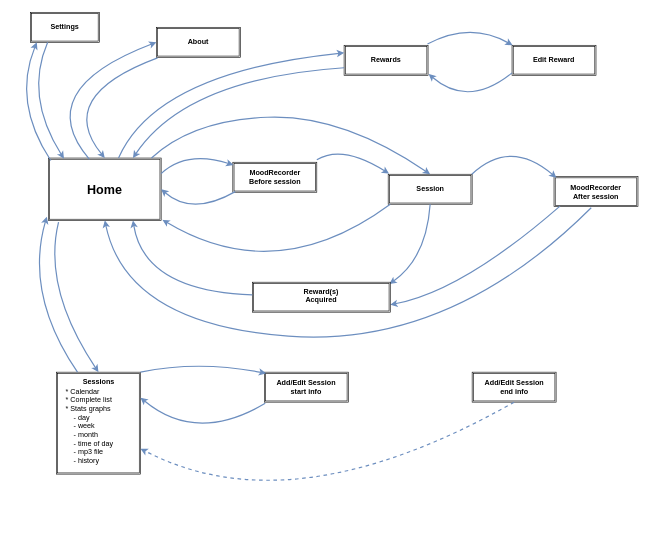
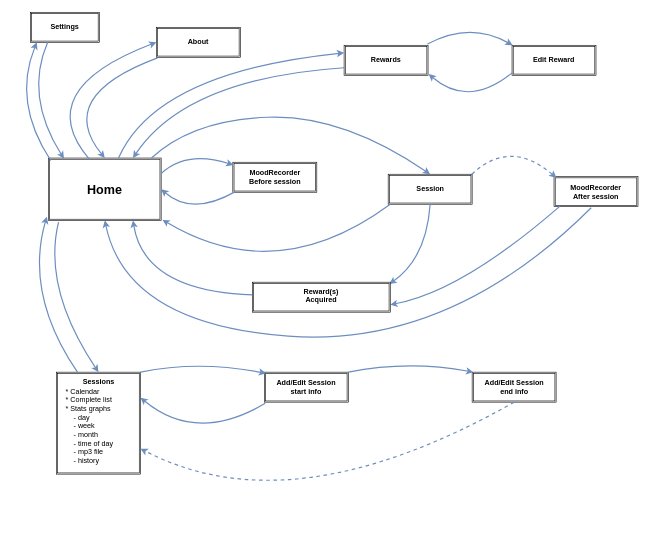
(352, 156) -> none
(511, 156) -> (511, 156)
none -> (408, 366)
